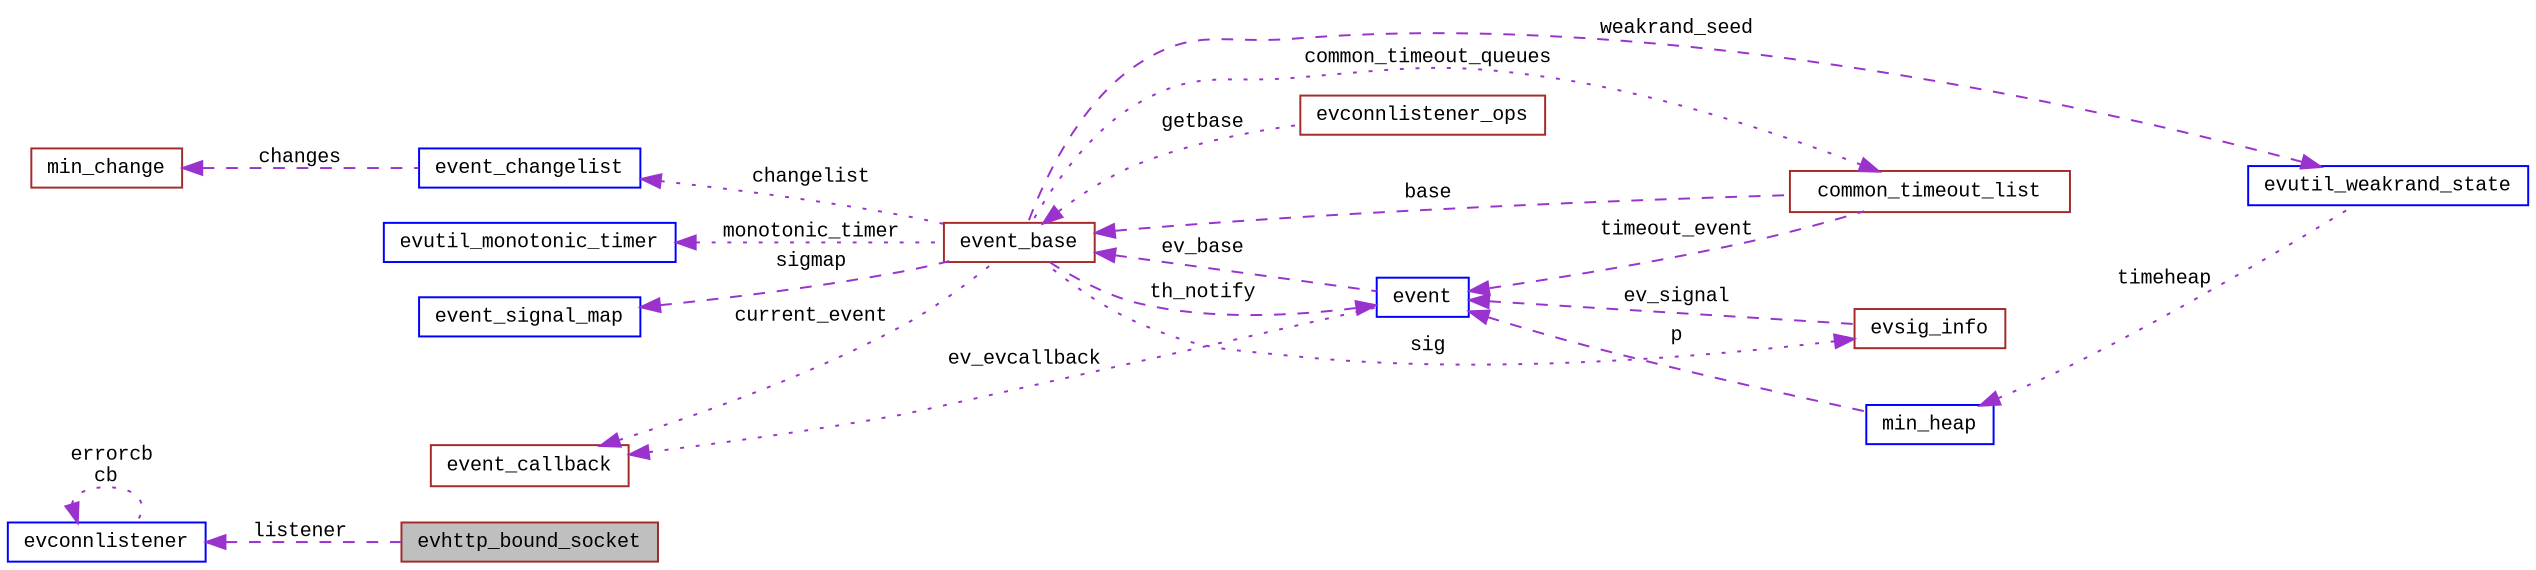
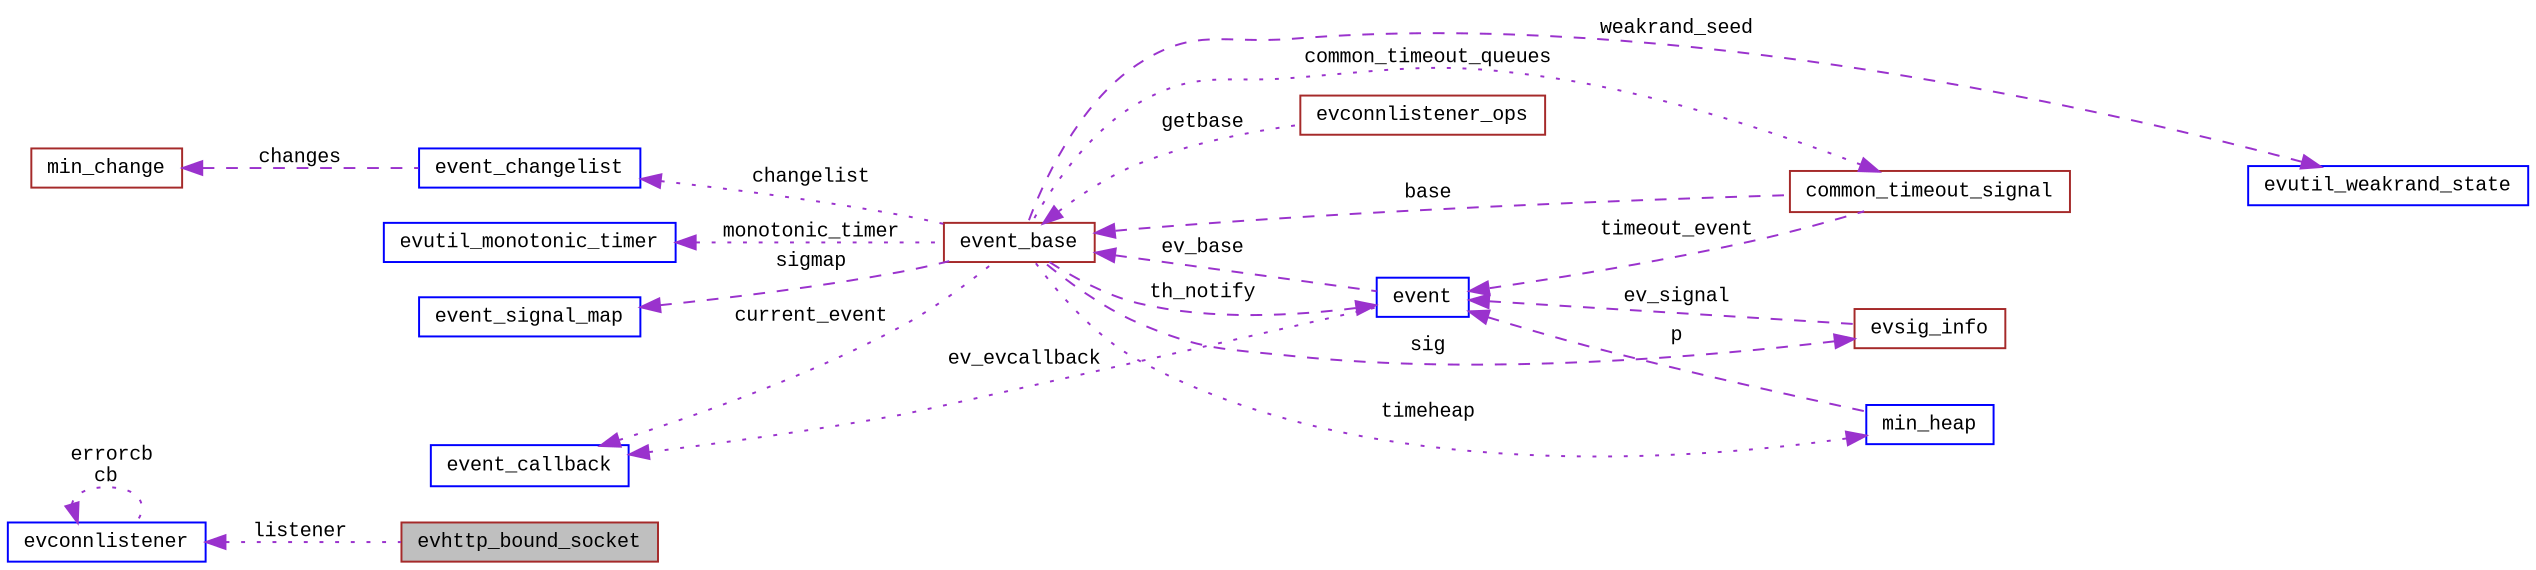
(1930, 192) -> (1930, 192)
(2180, 308) -> (1414, 444)
(1428, 364) -> (1428, 364)
(530, 466) -> (530, 466)
(313, 542) -> (313, 542)
